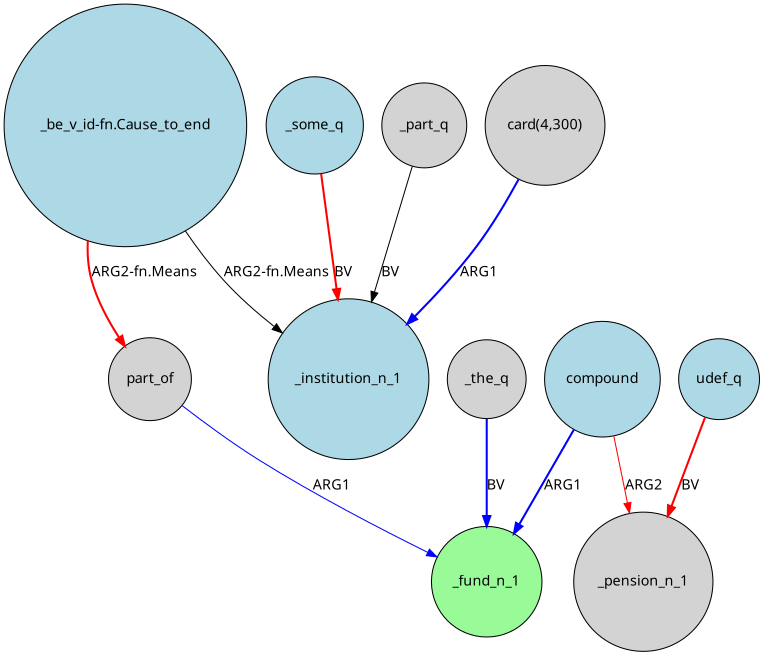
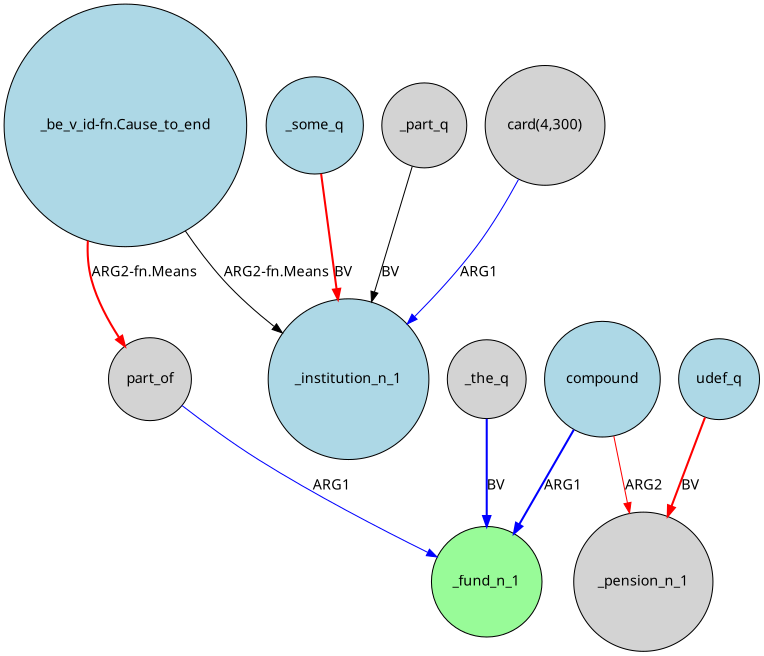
(472, 252) -> (472, 252)
